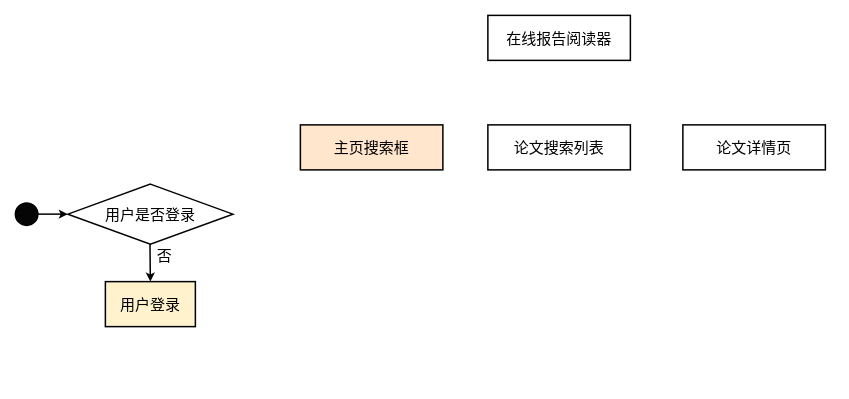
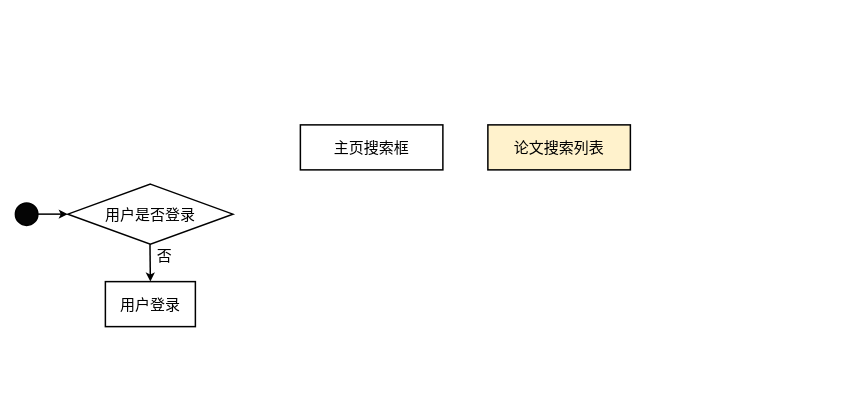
(559, 38) -> none
(372, 147) -> (372, 147)
(559, 147) -> (559, 147)
(754, 147) -> none
(150, 304) -> (150, 304)
